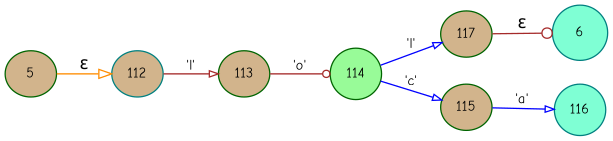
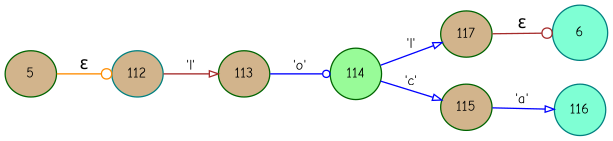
(78, 74) -> (79, 74)
(296, 74) -> (296, 74)
